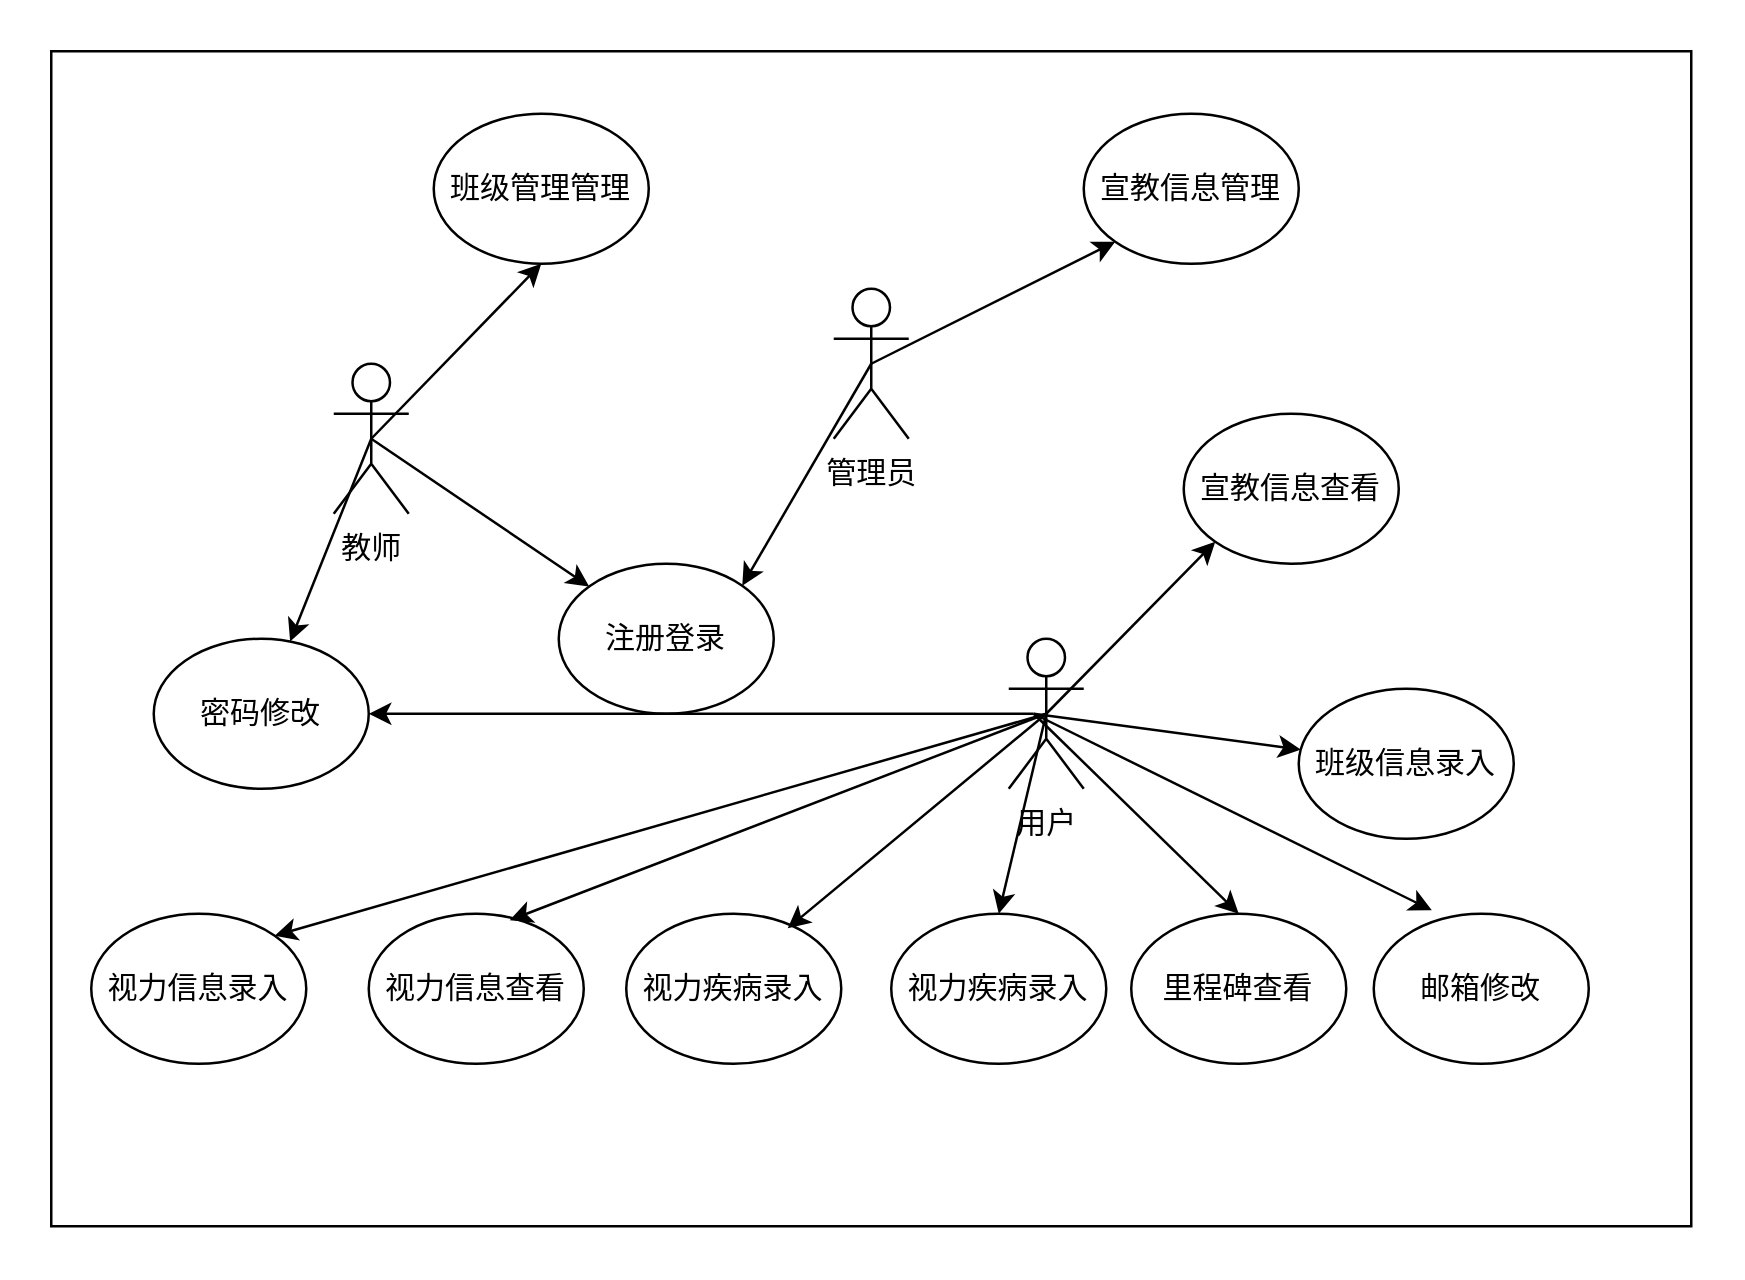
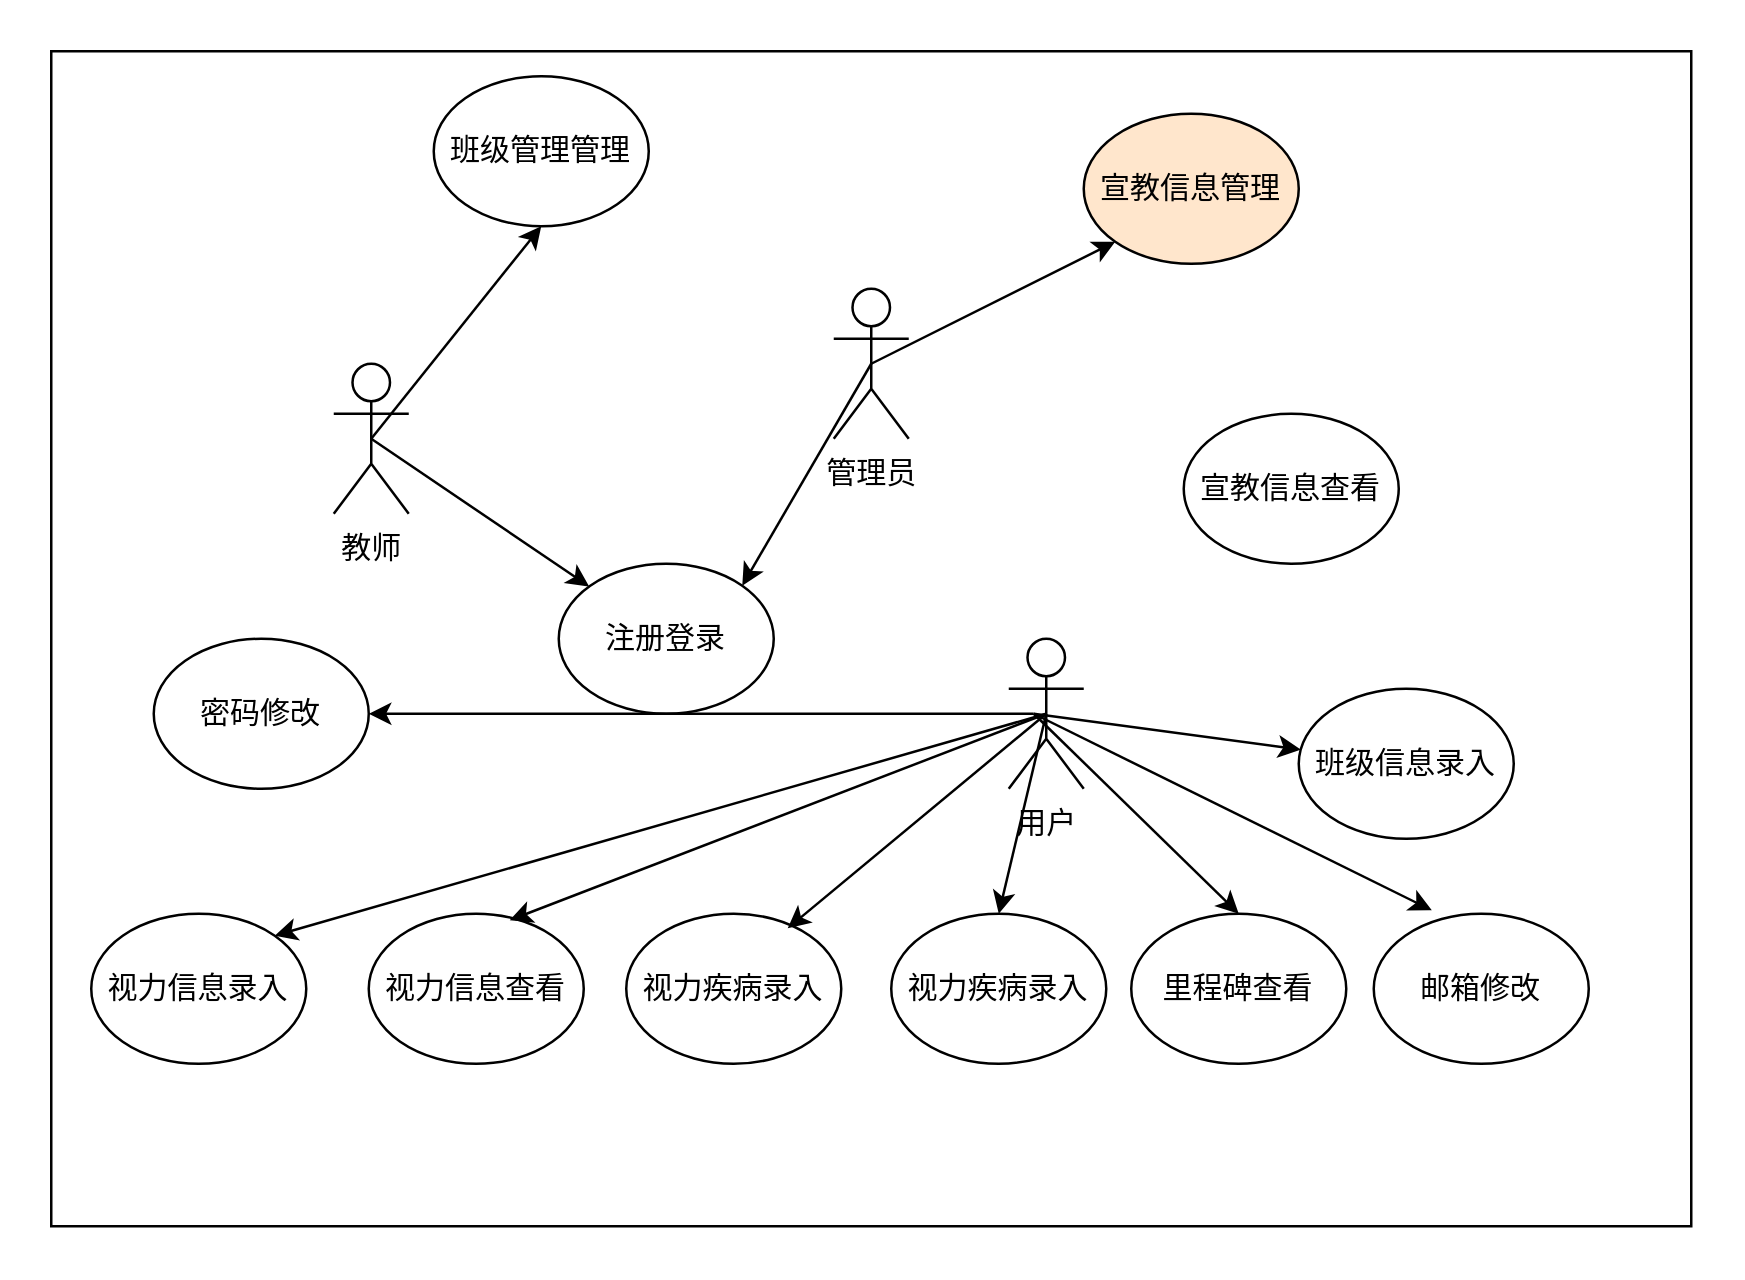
(541, 189) -> (541, 151)
(1191, 189) -> (1191, 189)
(321, 564) -> none
(1140, 619) -> none
